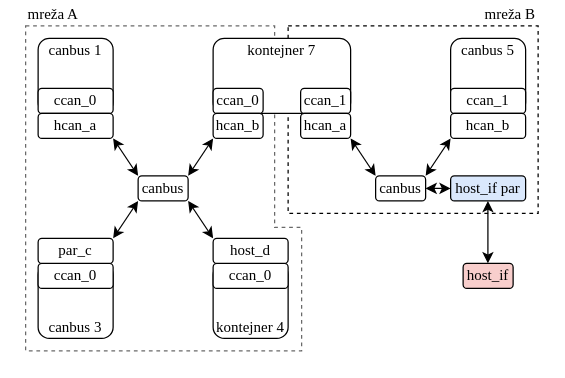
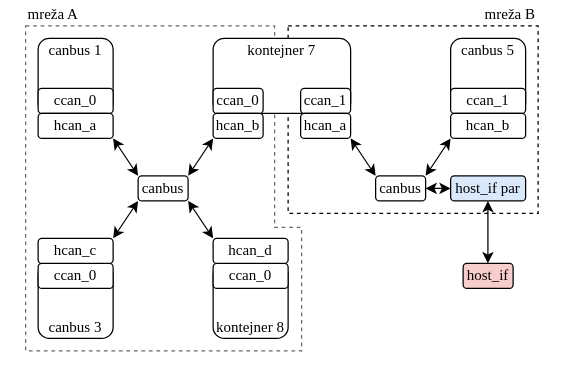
(76, 251) -> (76, 251)
(251, 251) -> (251, 251)
(251, 316) -> (251, 316)
